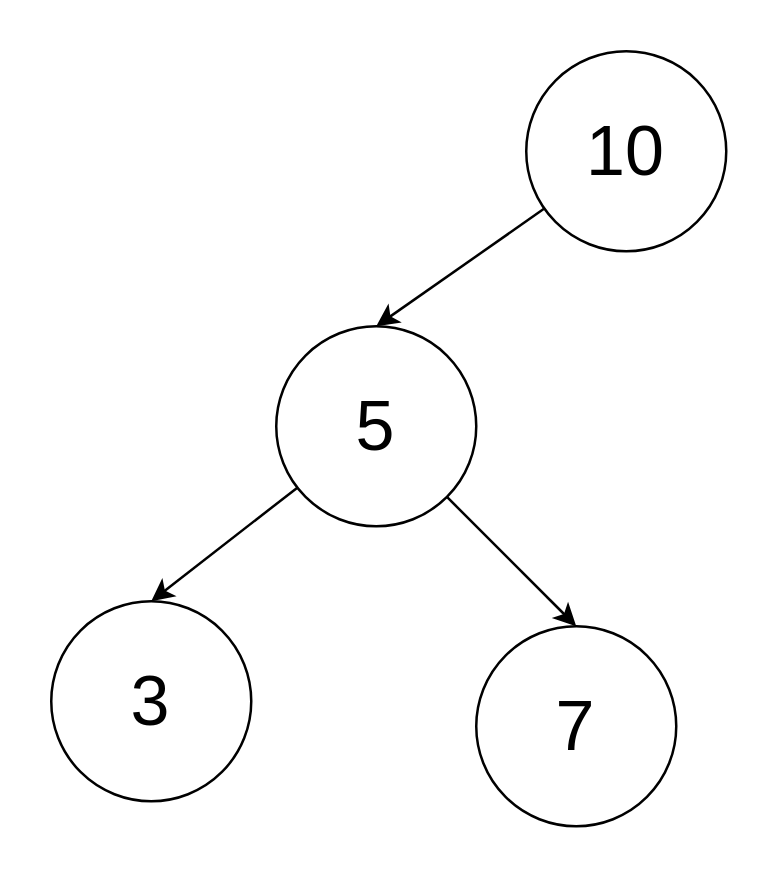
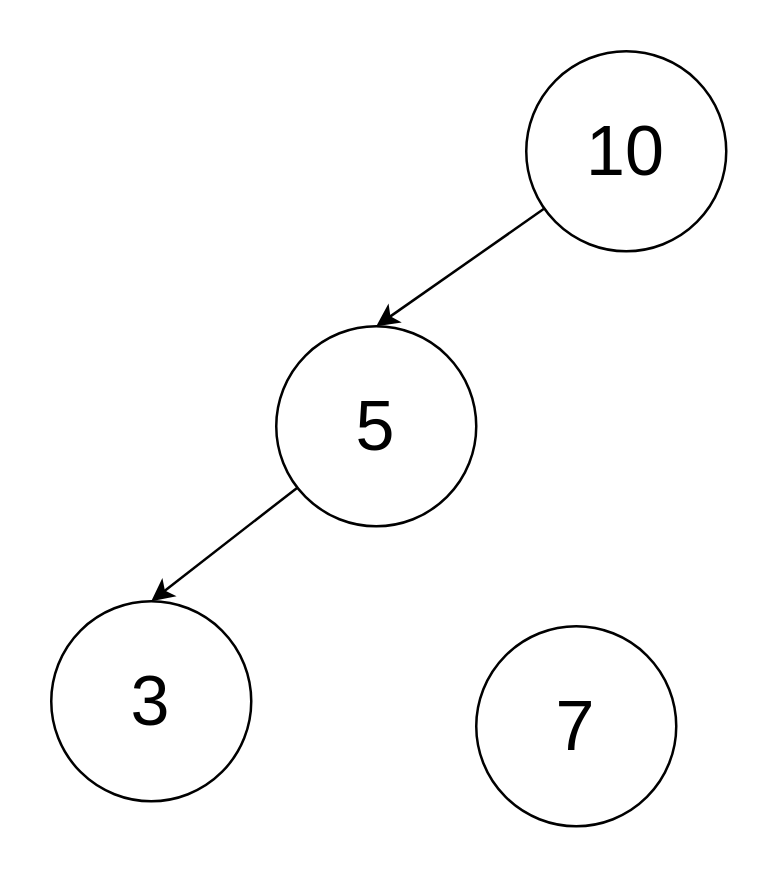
(506, 556) -> none
